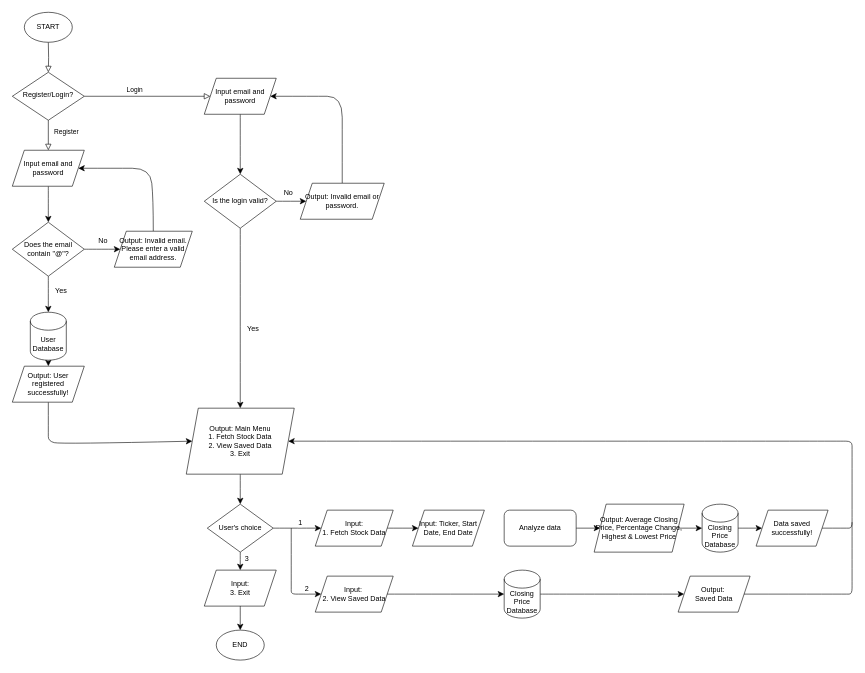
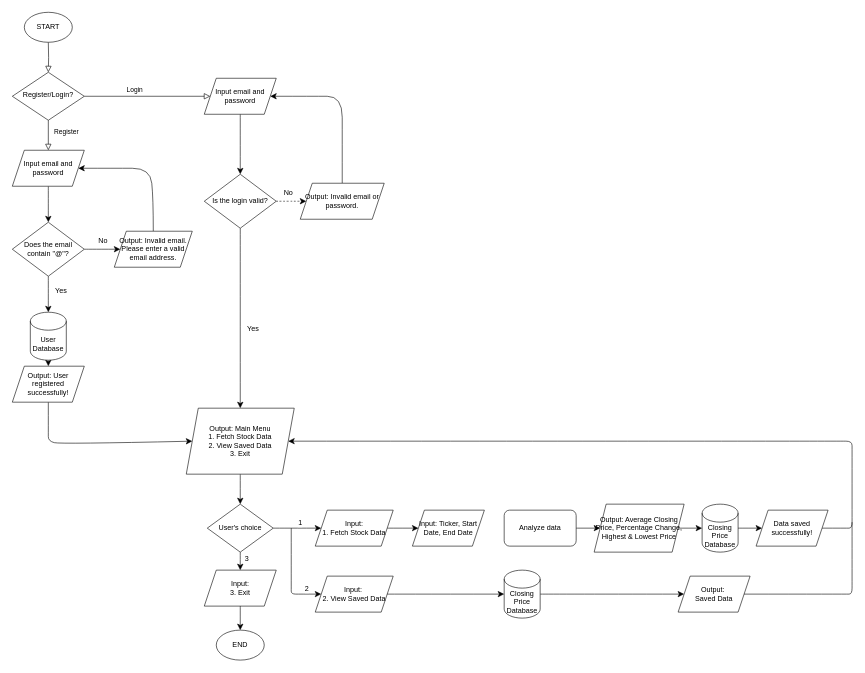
(289, 201) -> (289, 201)
